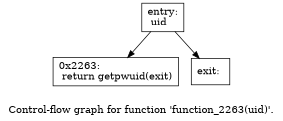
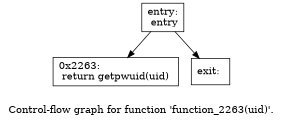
(157, 22) -> (163, 22)
(116, 77) -> (114, 77)
